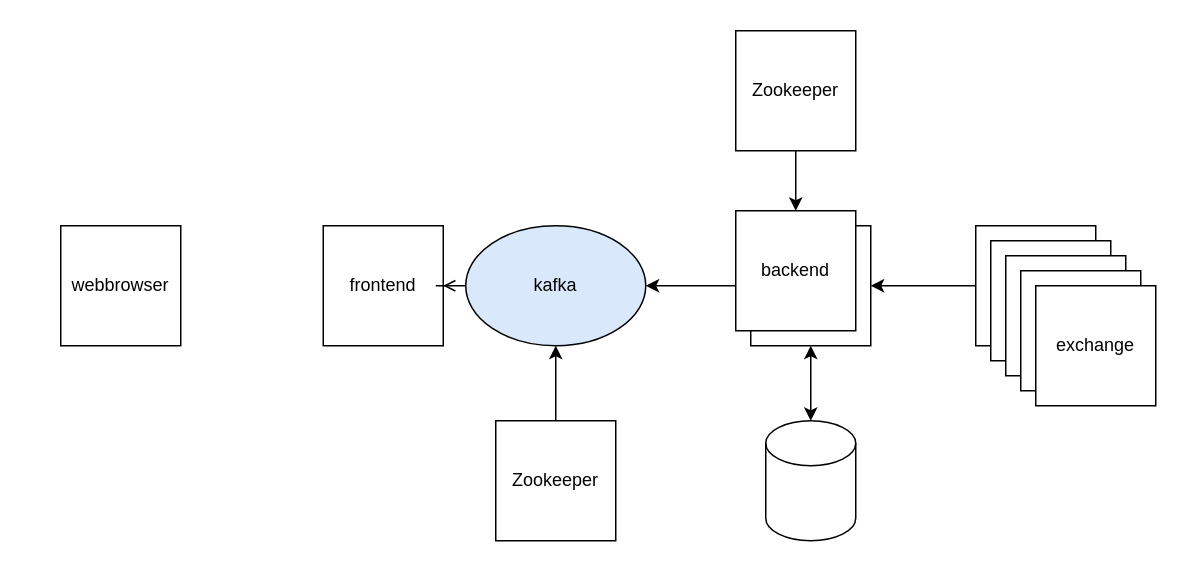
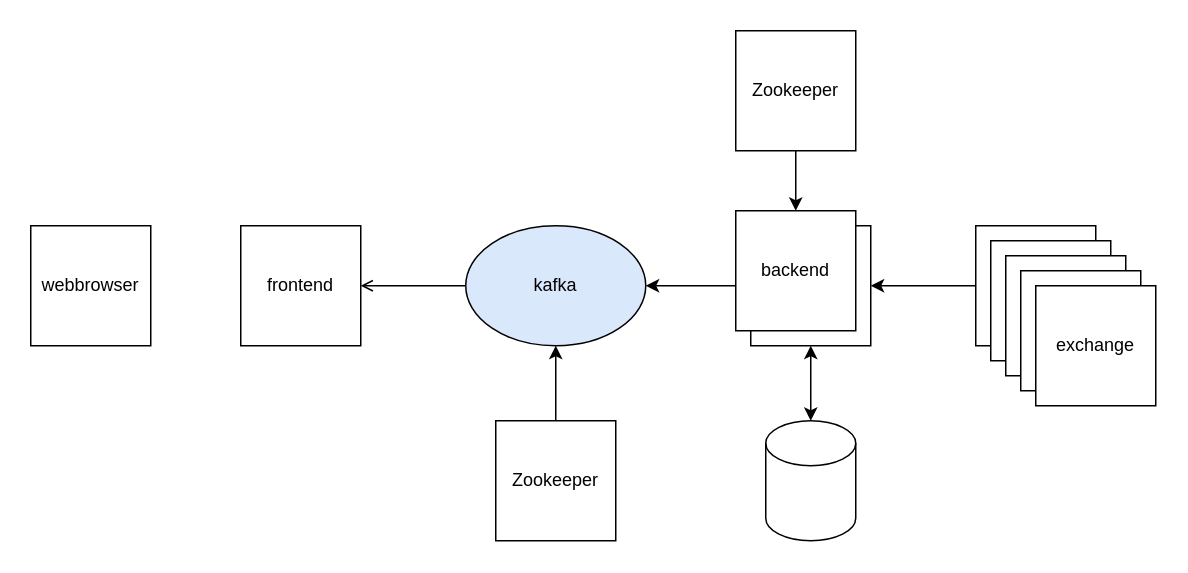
(121, 286) -> (91, 286)
(383, 286) -> (301, 286)
